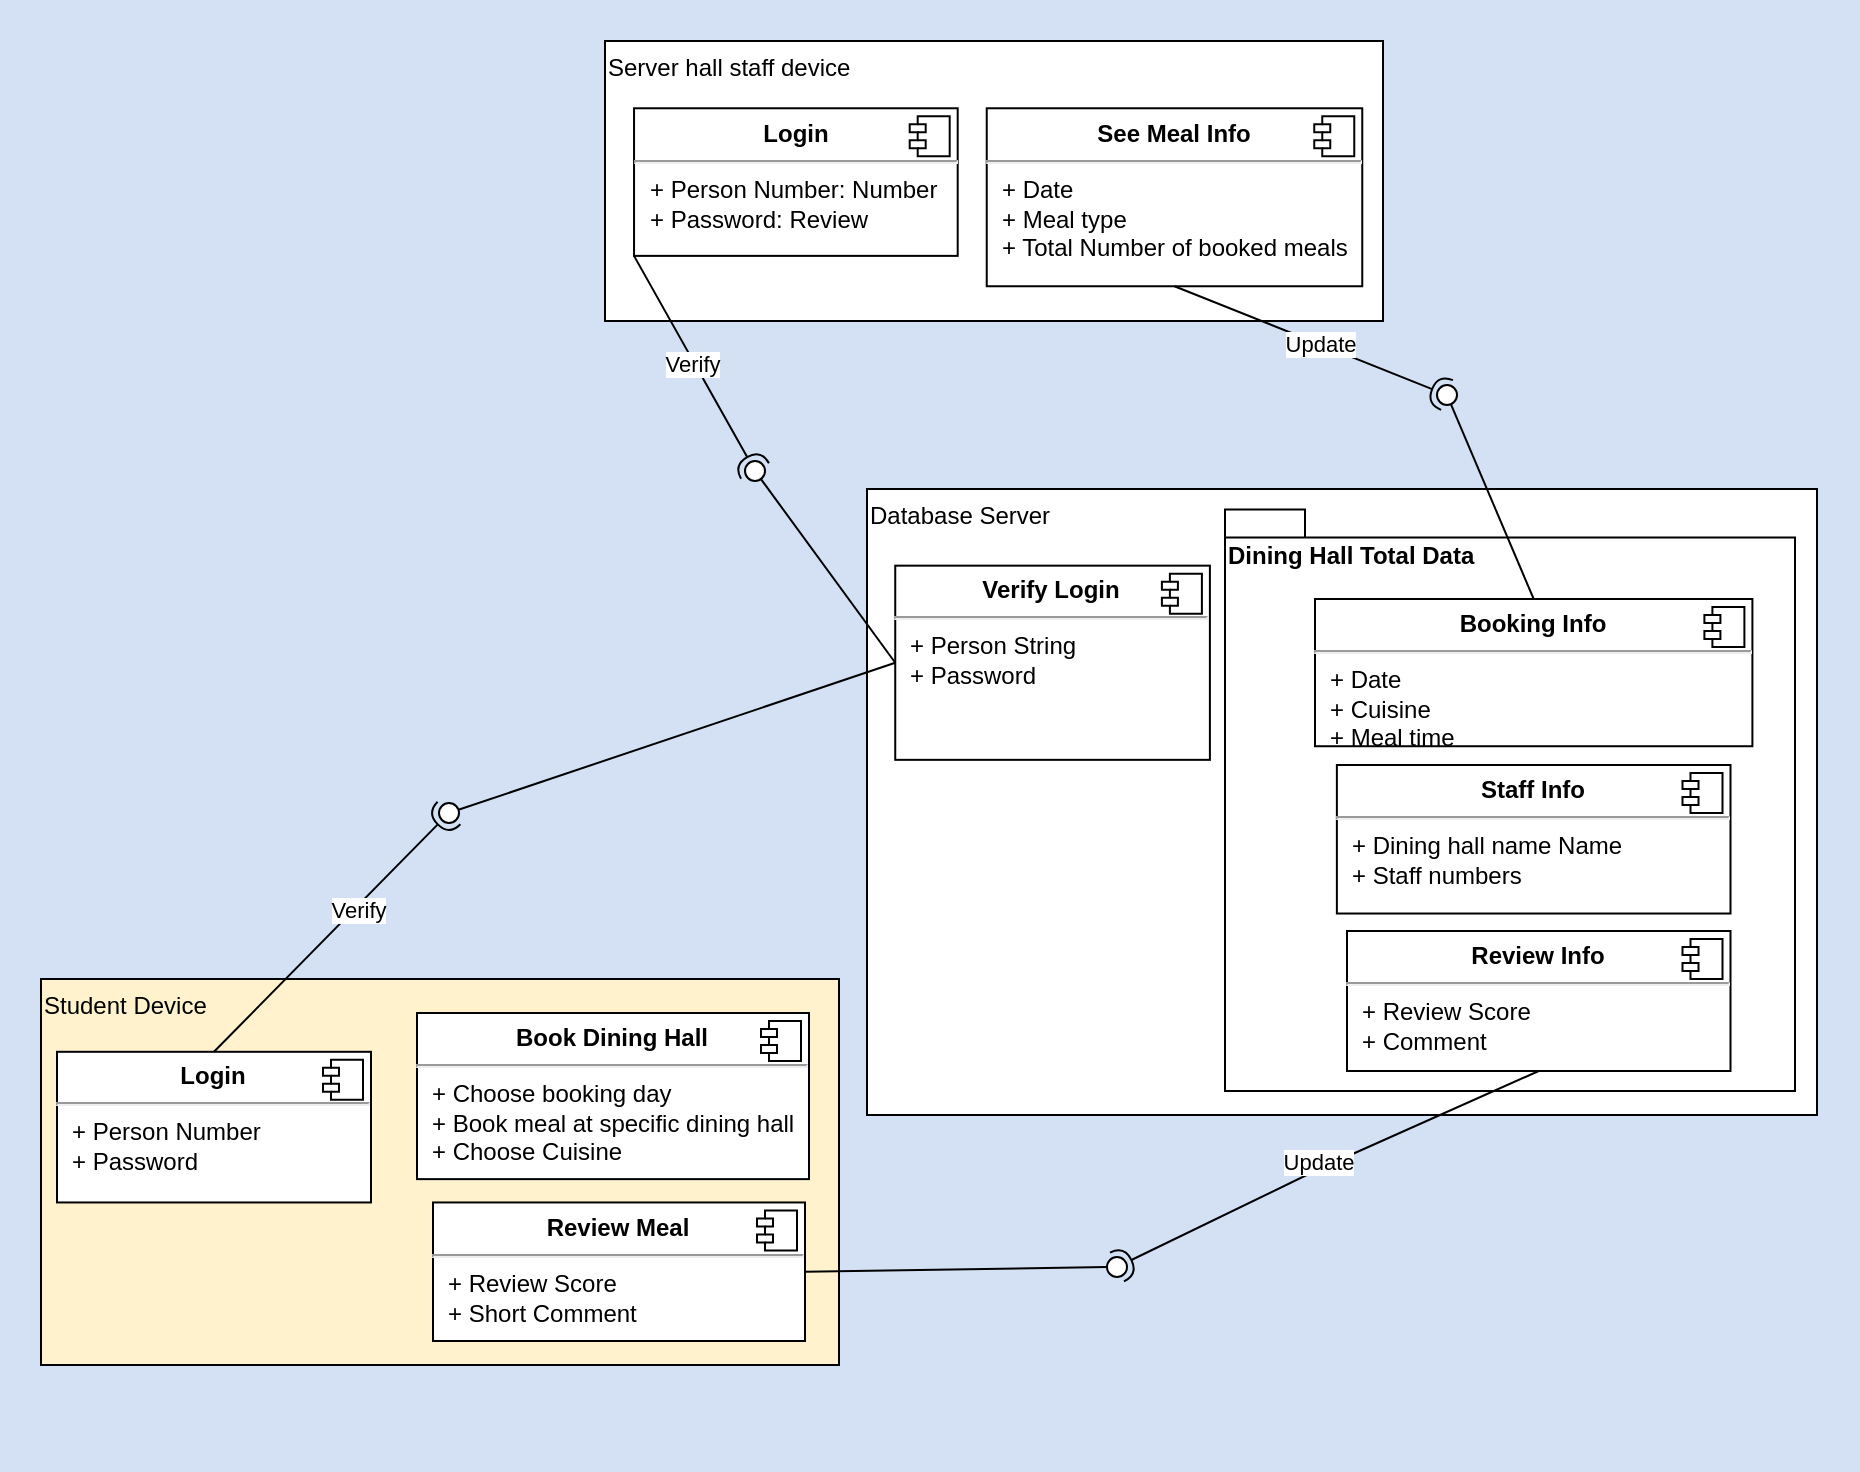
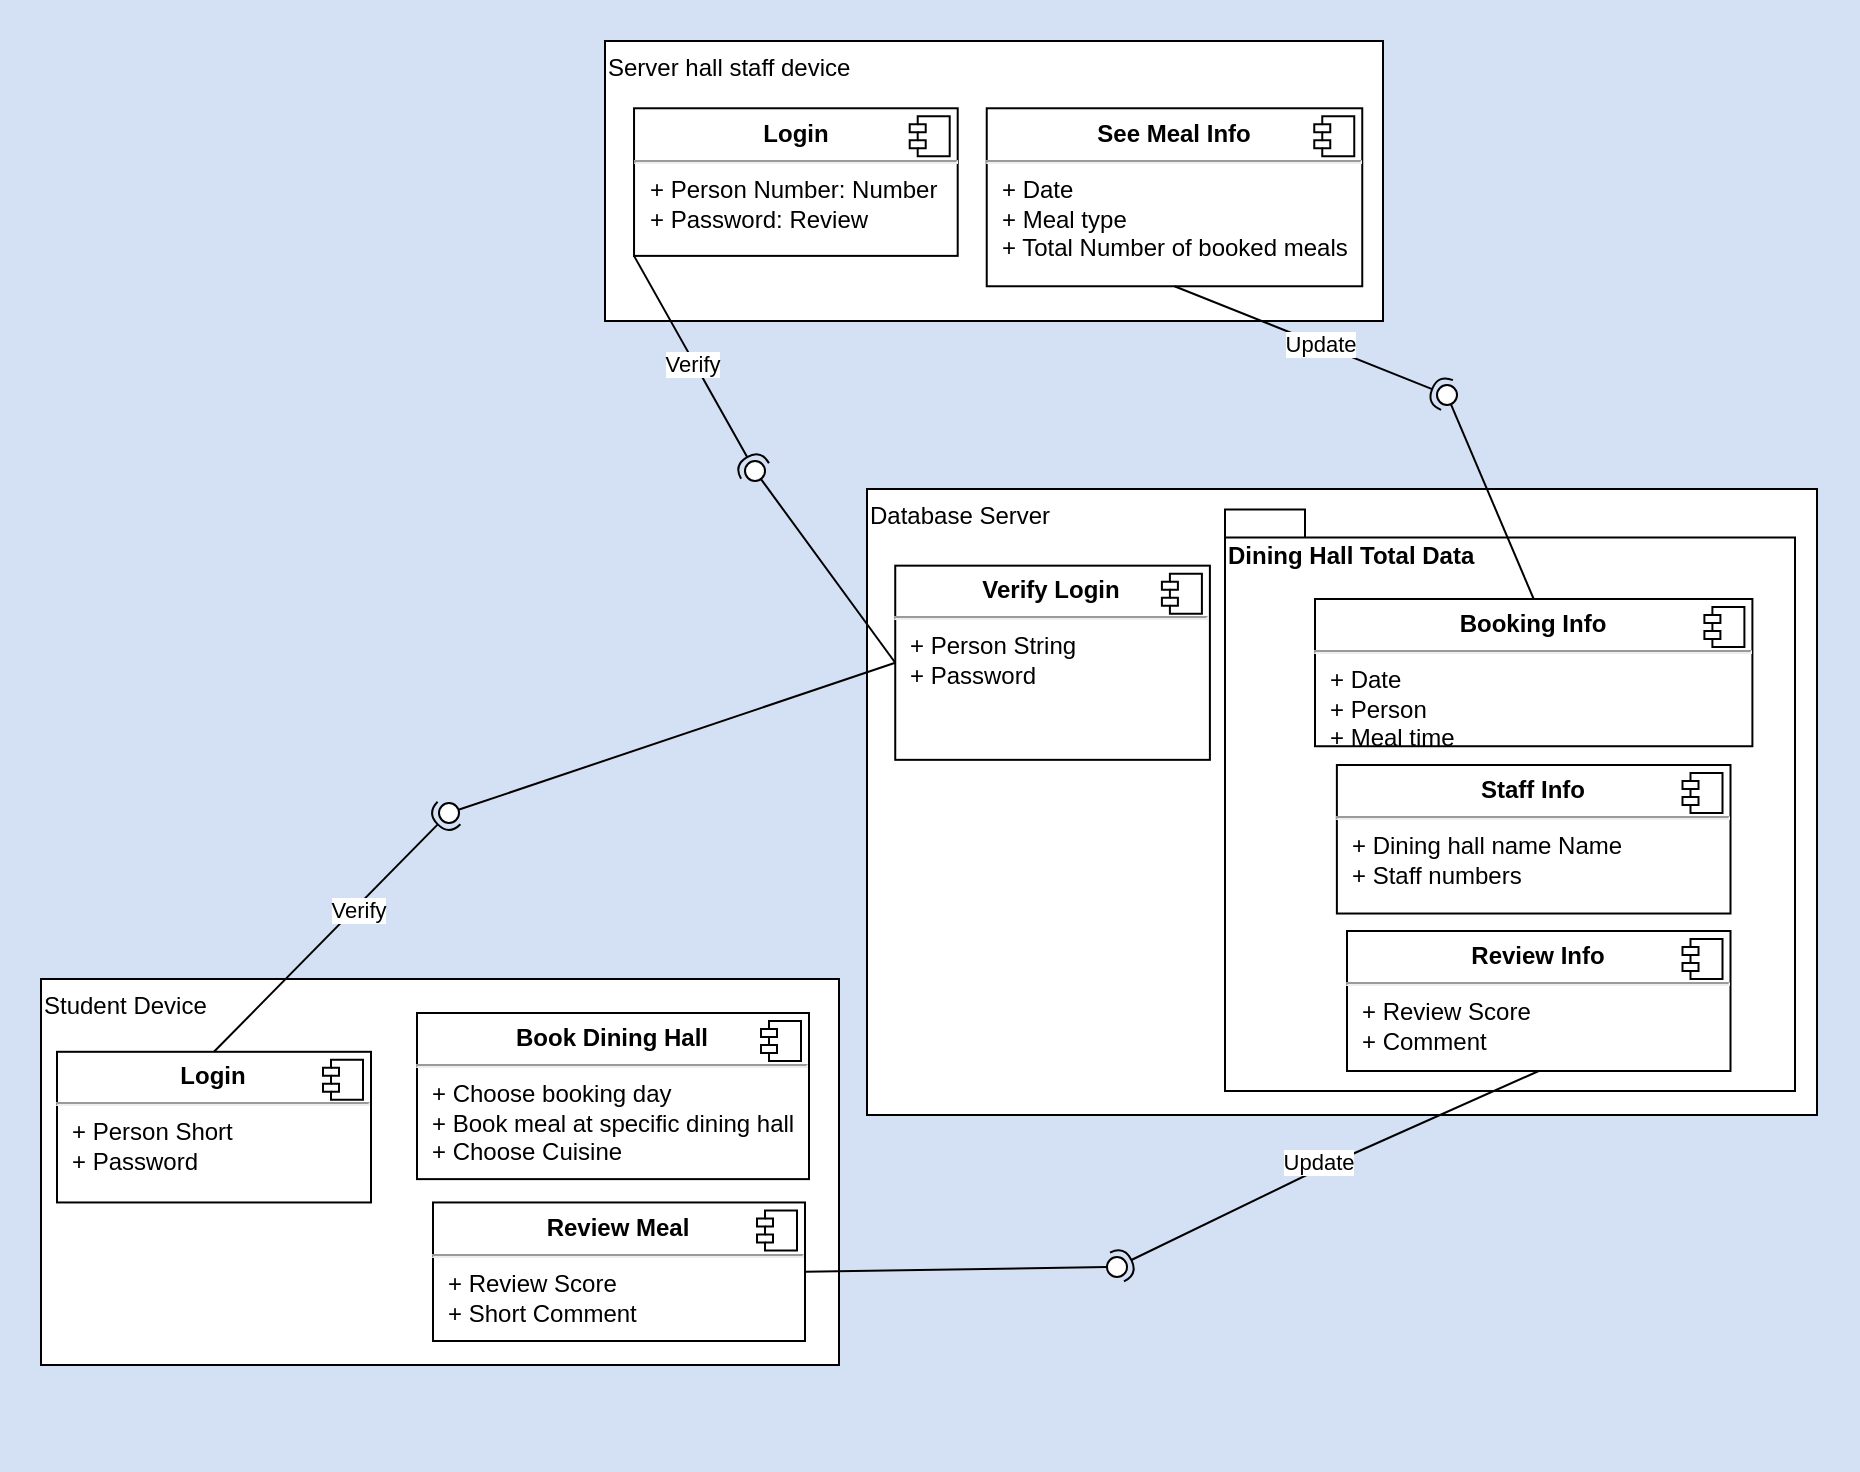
(1389, 599) -> (1389, 599)
(133, 1007) -> (133, 1007)
(152, 1051) -> (145, 1051)
